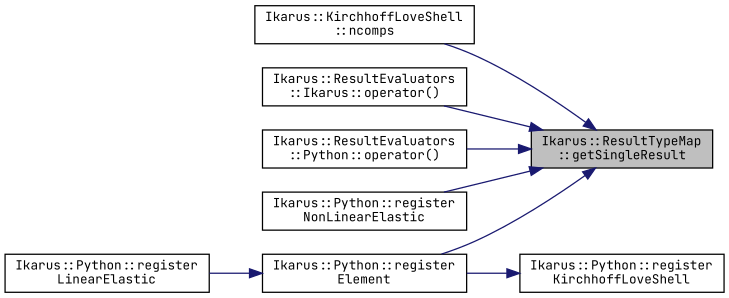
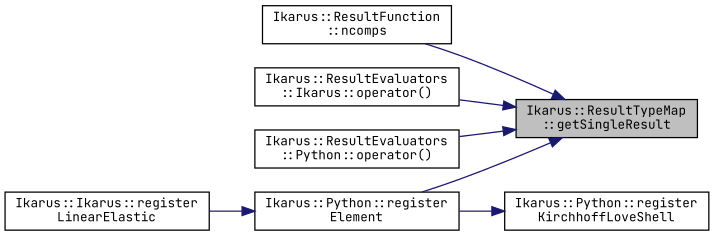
(365, 25) -> (357, 25)
(365, 211) -> none
(107, 273) -> (107, 211)
